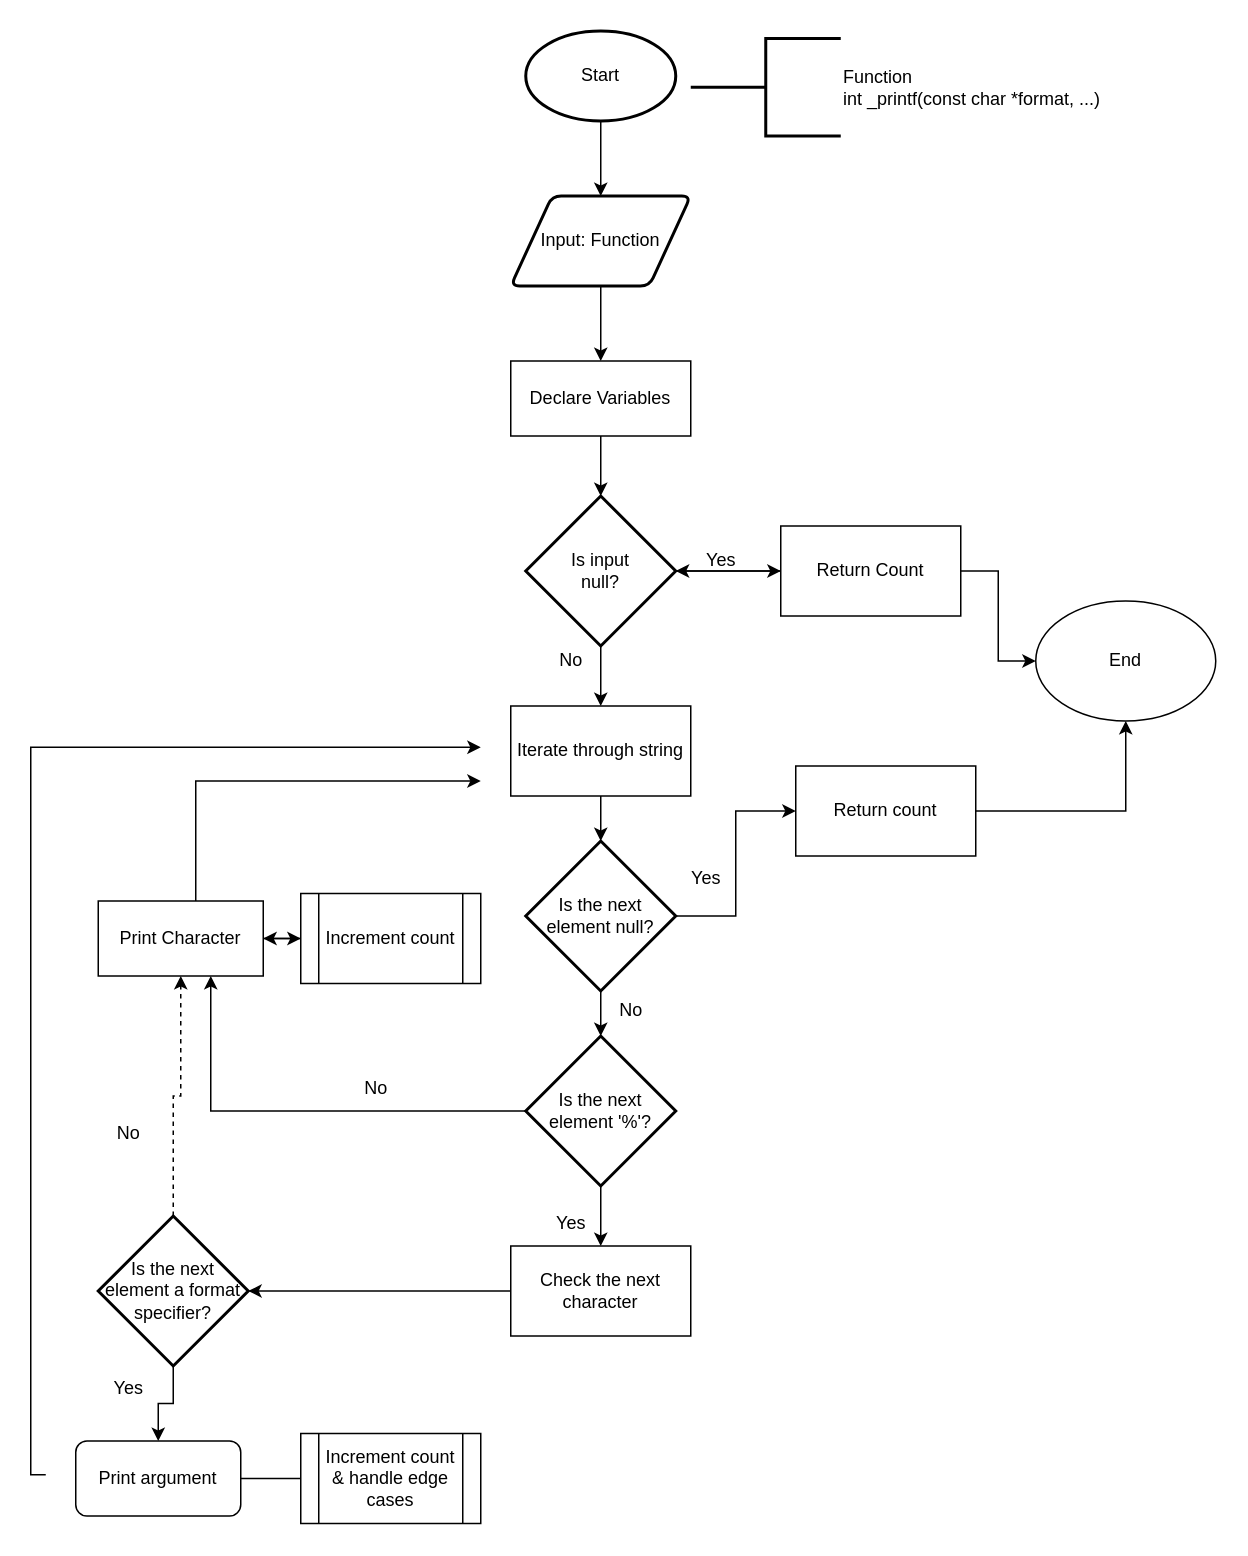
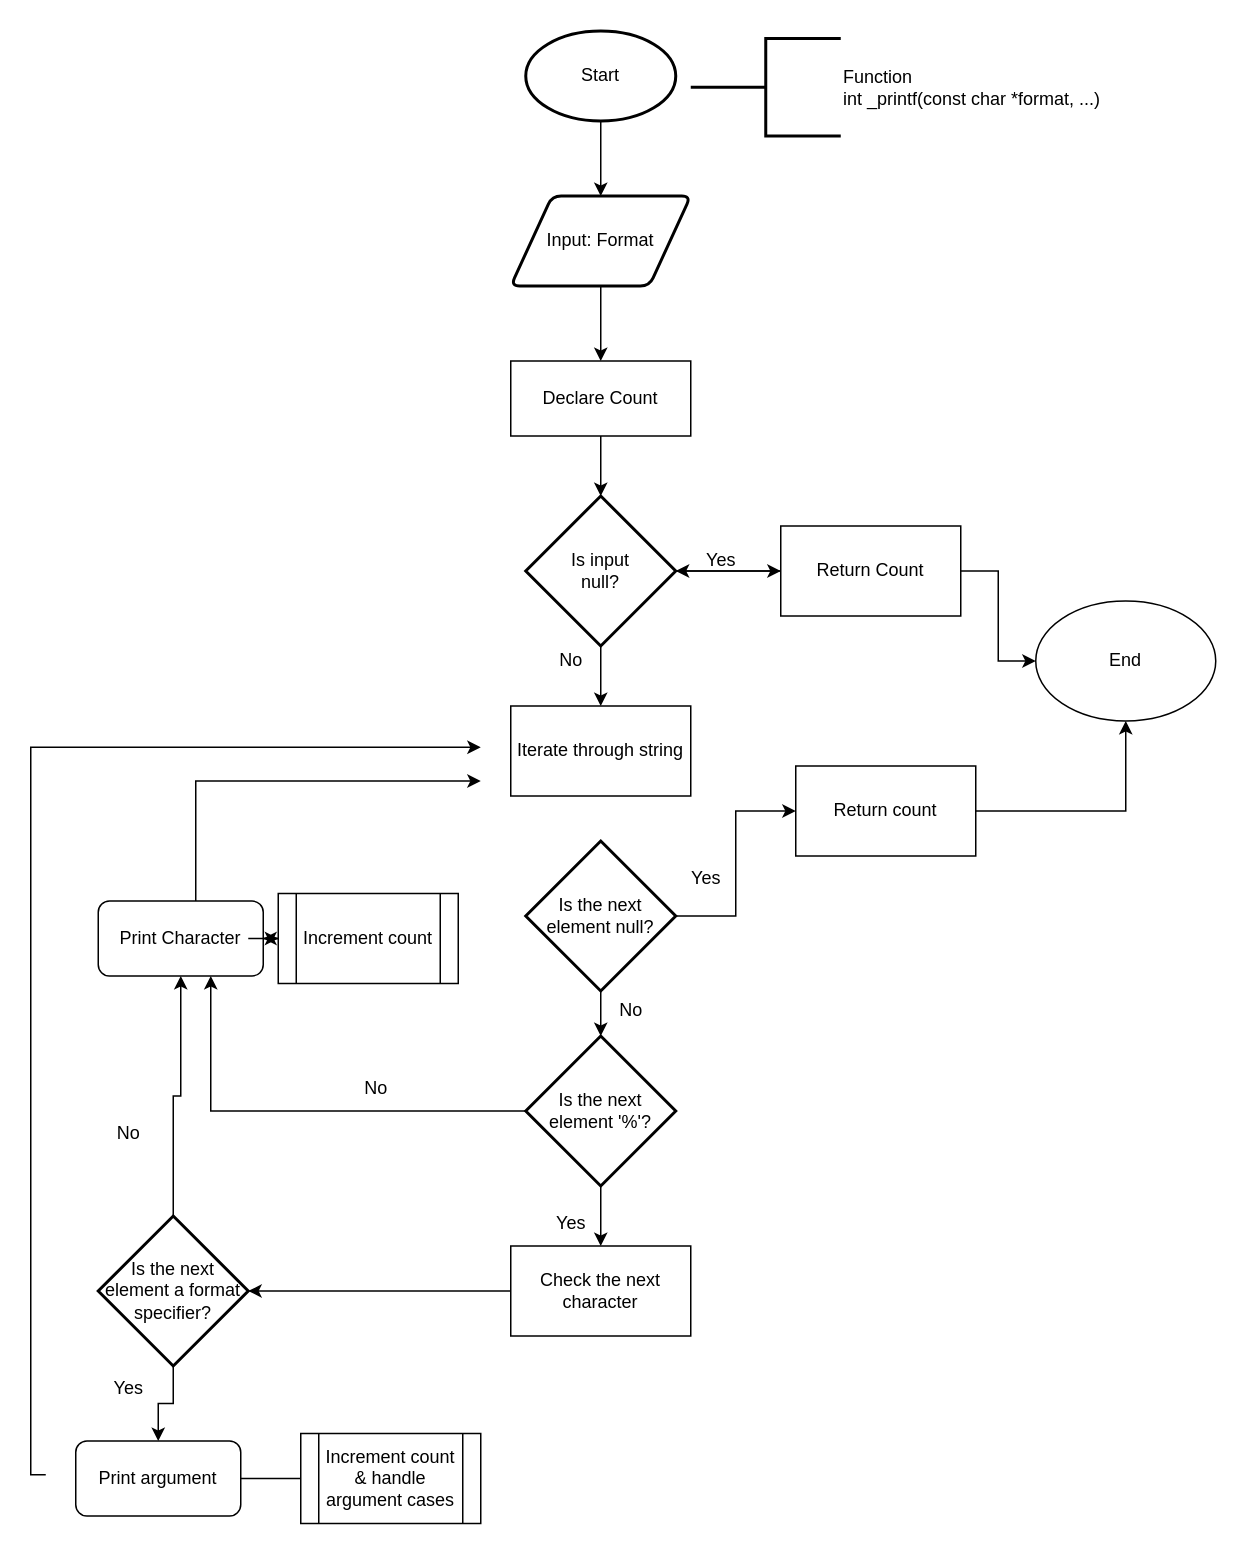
(601, 241) -> (601, 241)
(601, 398) -> (601, 398)
(601, 824) -> none
(181, 938) -> (181, 938)
(391, 938) -> (368, 938)
(173, 1097) -> (173, 1097)
(391, 1478) -> (391, 1478)
